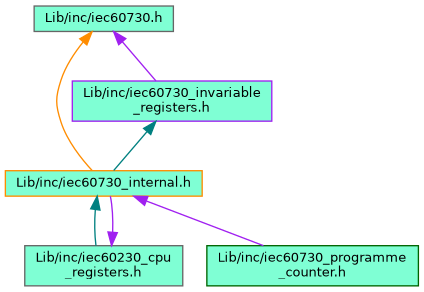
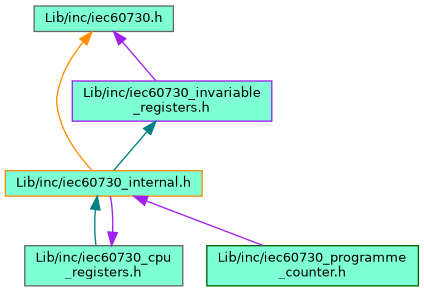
(104, 266) -> (104, 266)
